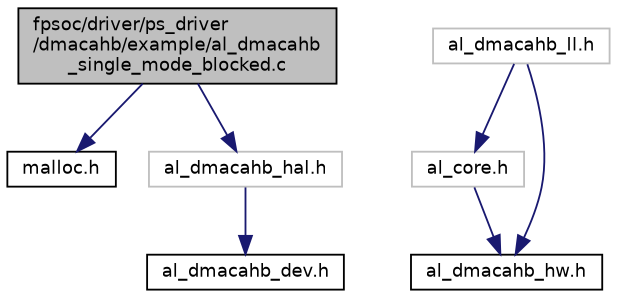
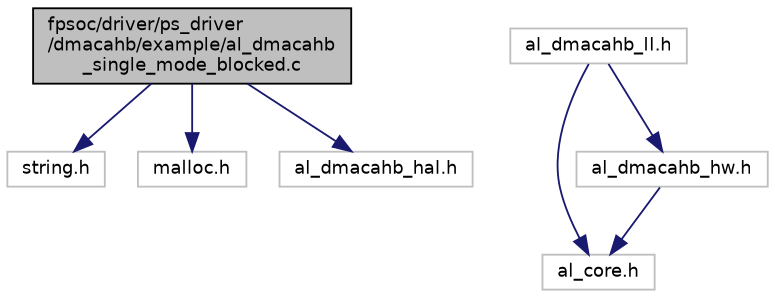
none -> (56, 169)
(62, 169) -> (192, 169)
(484, 212) -> (641, 213)
(245, 272) -> none
(507, 272) -> (672, 169)
